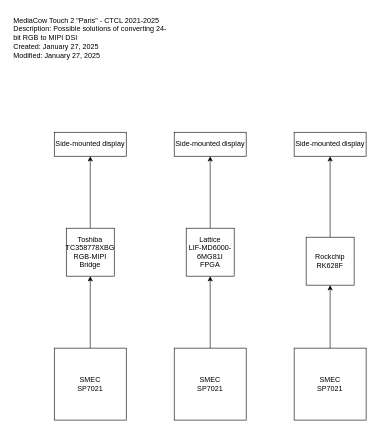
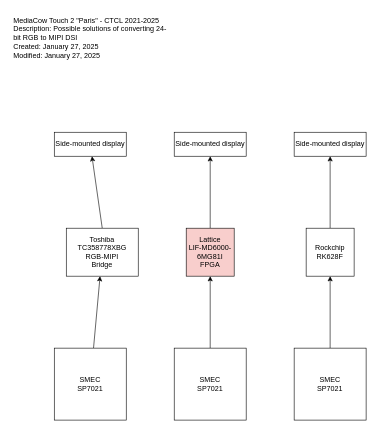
(90, 252) -> (102, 252)
(210, 252) -> (210, 252)
(330, 261) -> (330, 252)
